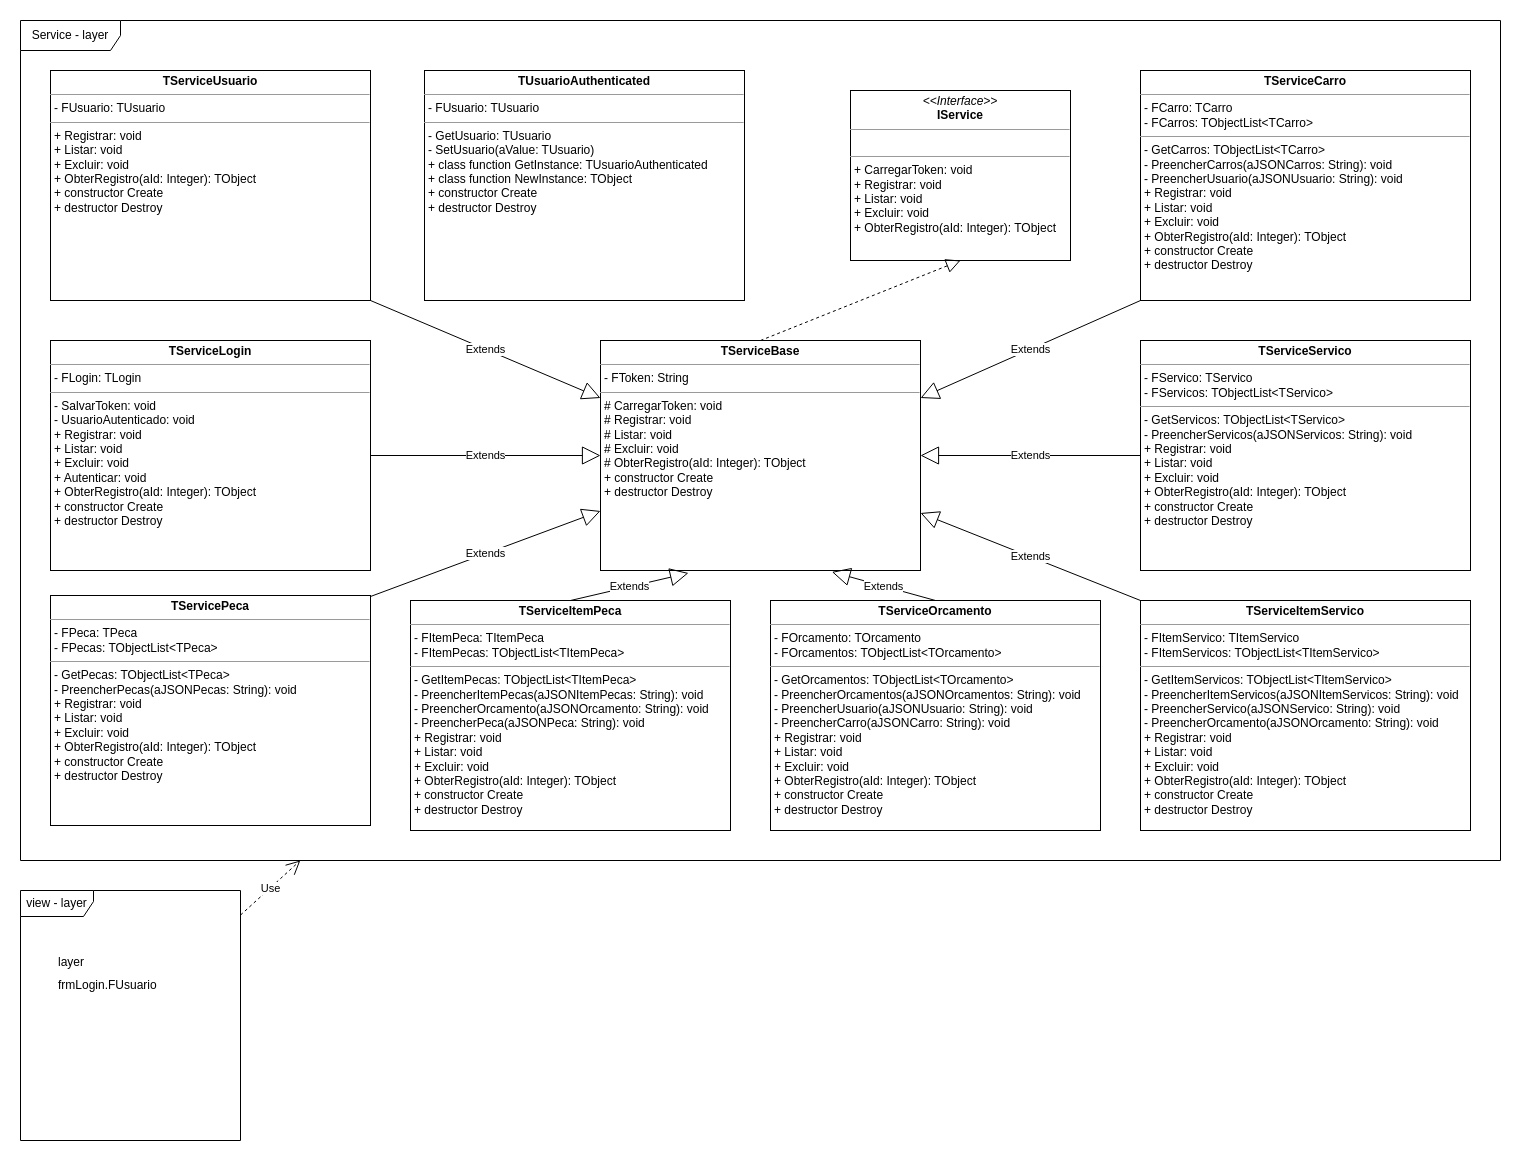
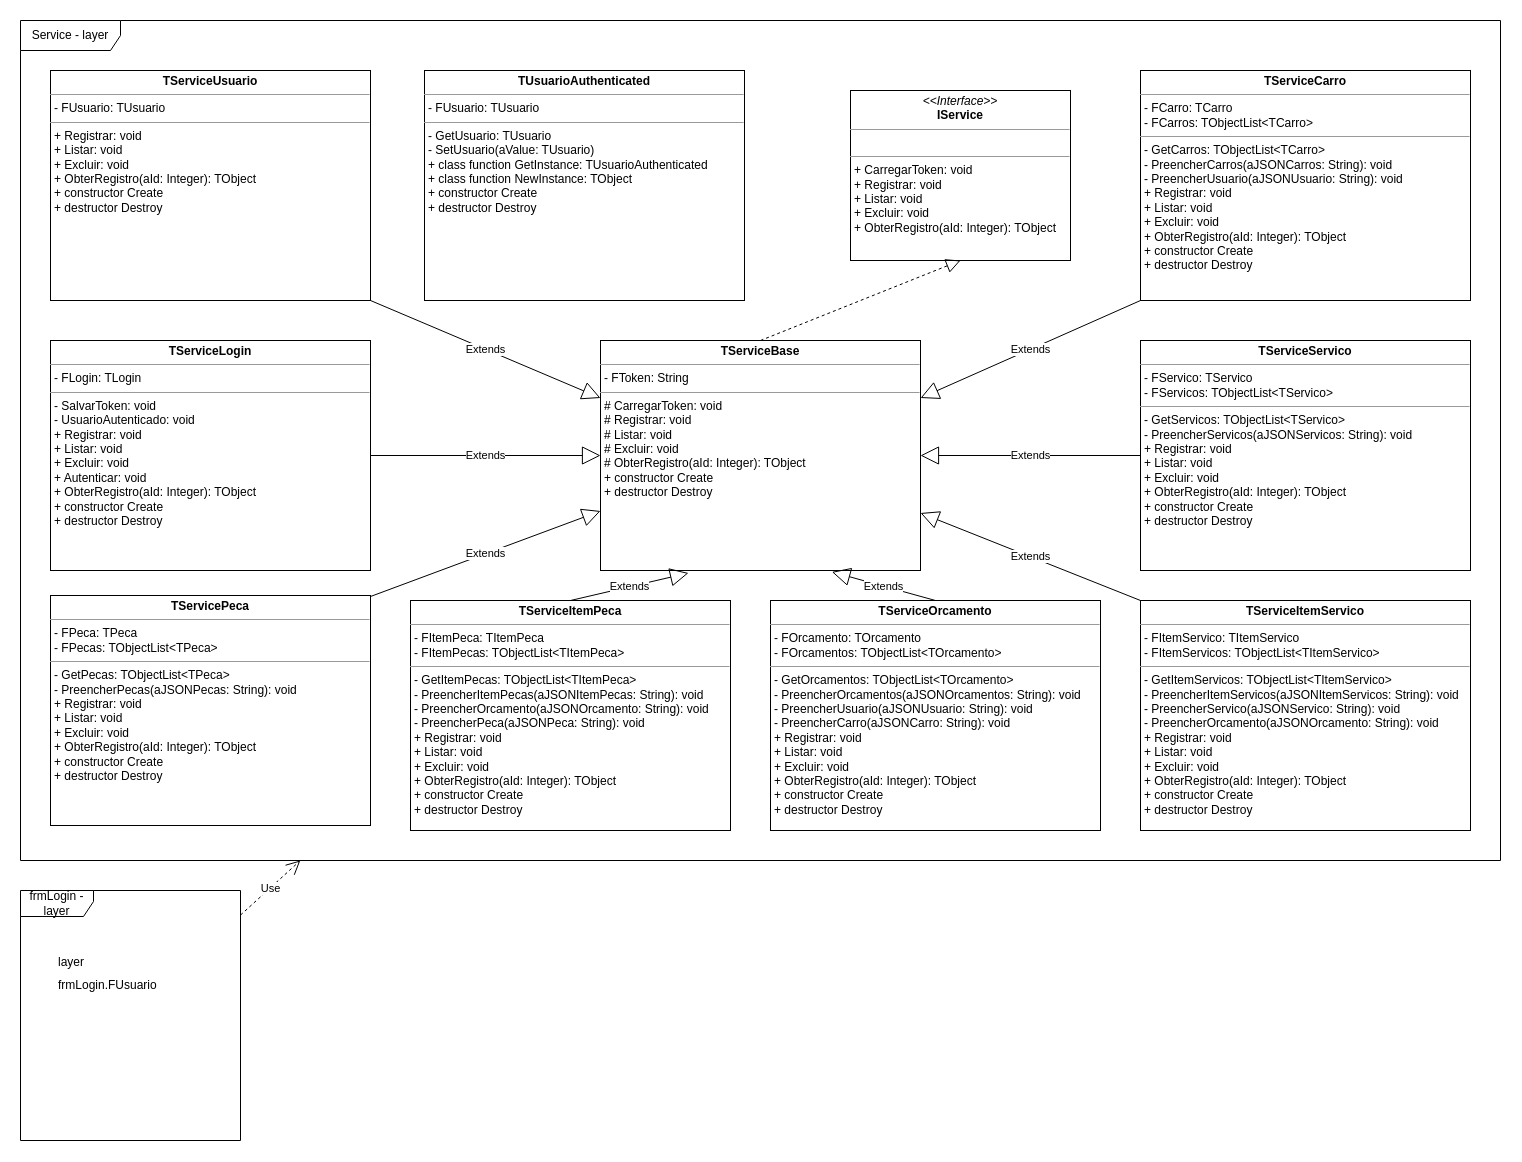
(57, 904) -> (57, 904)
